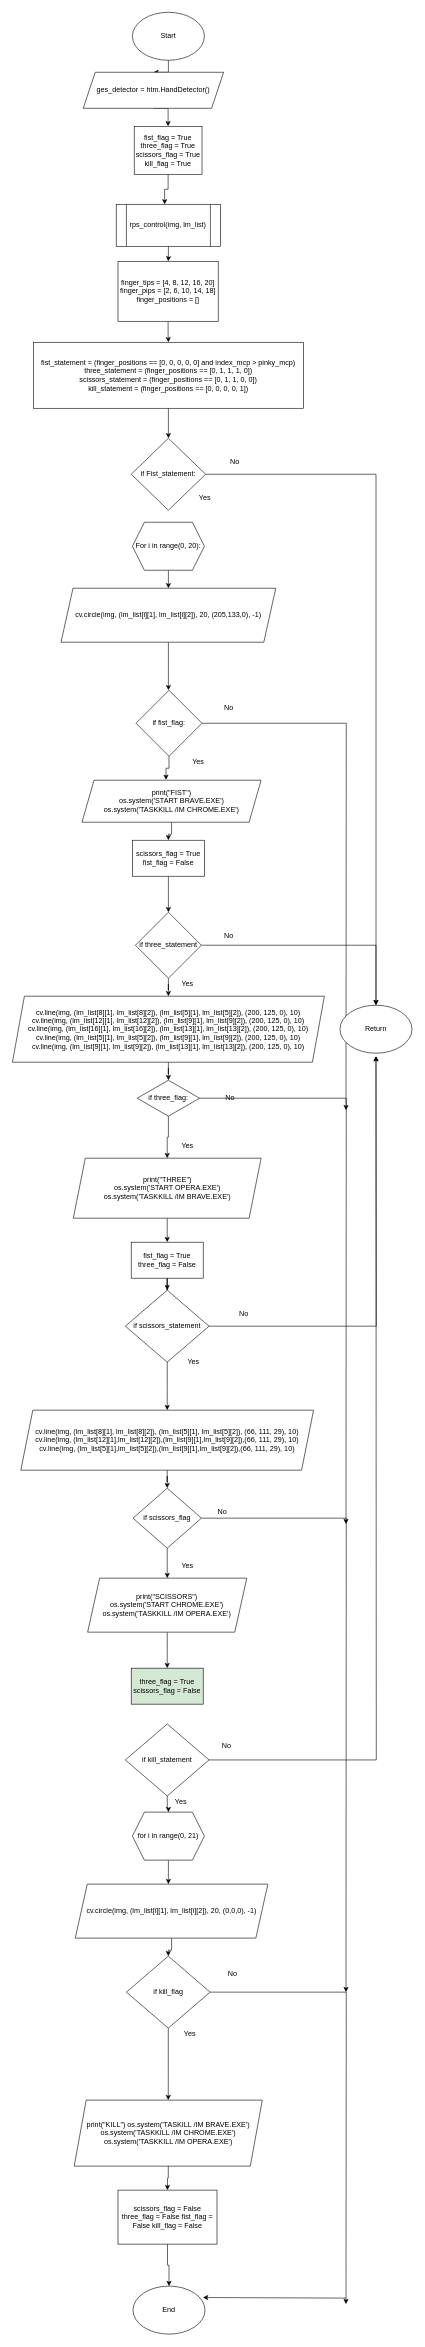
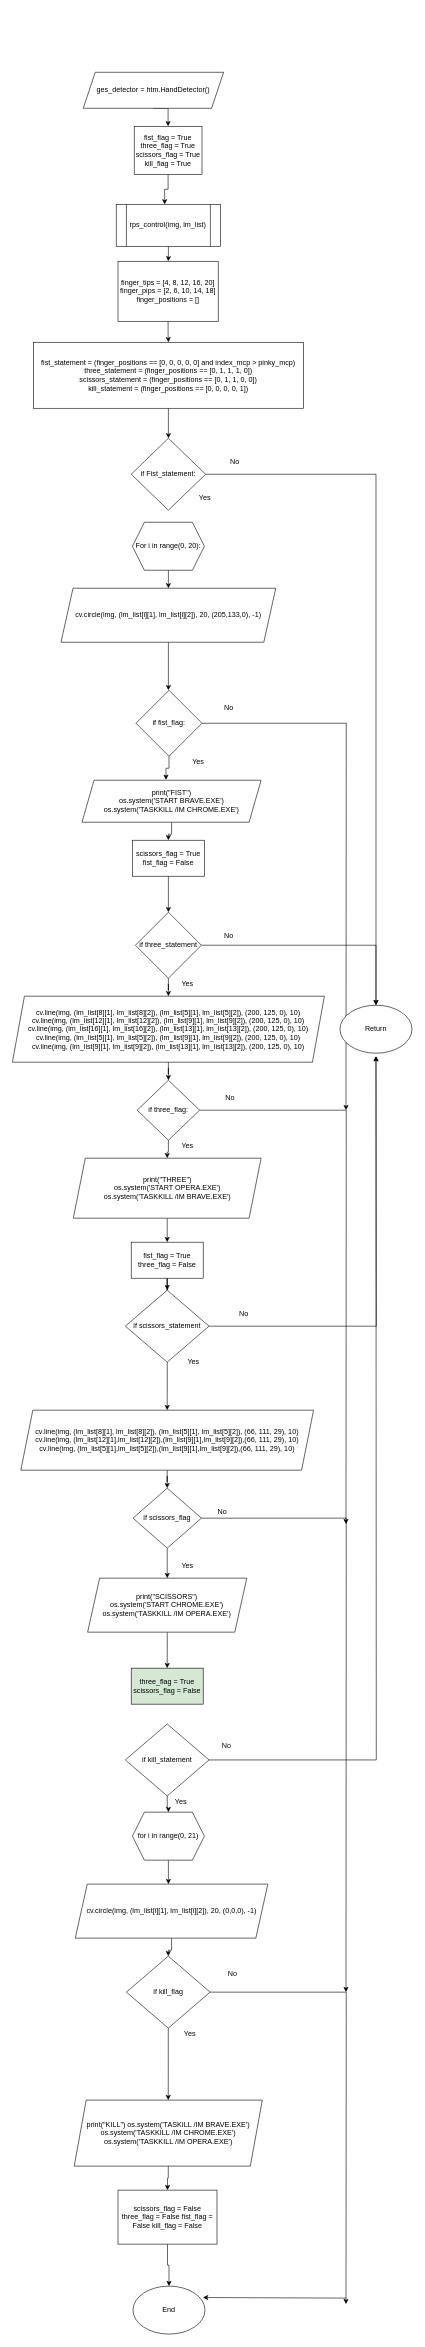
(168, 36) -> none
(168, 71) -> none
(168, 1098) -> (168, 1110)
